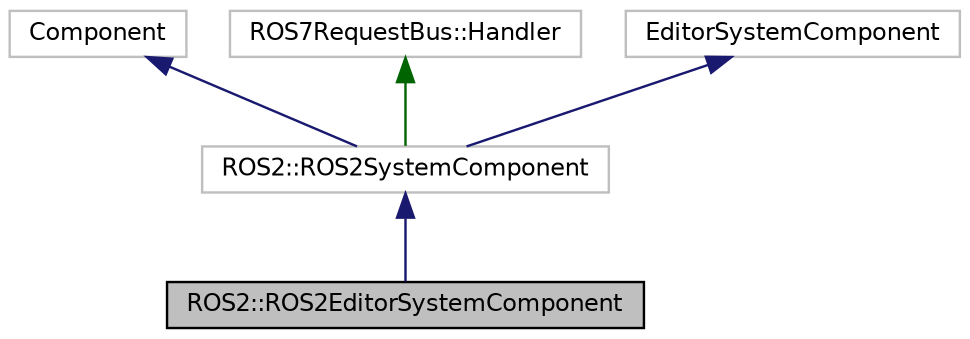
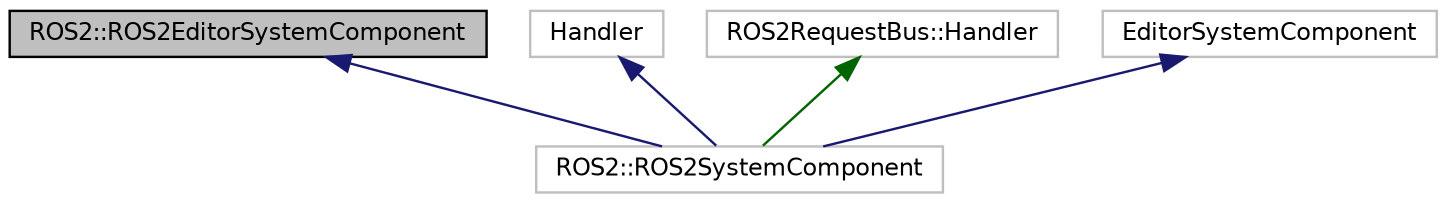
(98, 34) -> (597, 34)
(405, 34) -> (882, 34)
(405, 250) -> (506, 105)
